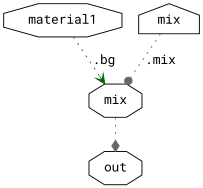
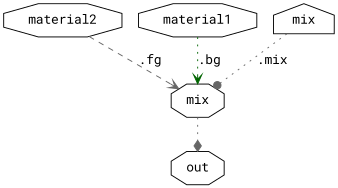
none -> (63, 20)
